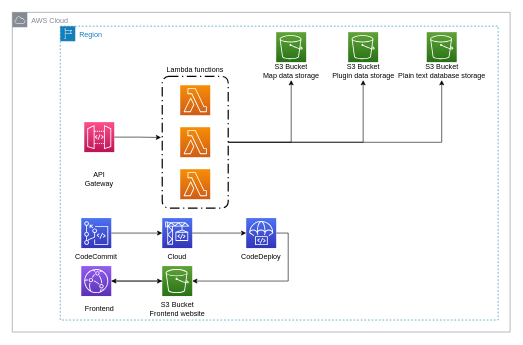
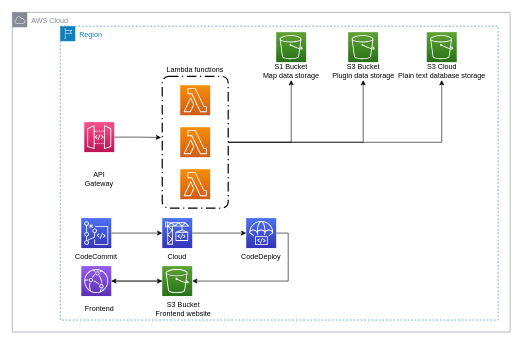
(291, 71) -> (291, 71)
(442, 71) -> (442, 71)
(177, 309) -> (183, 309)
